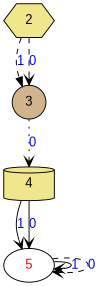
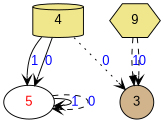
(29, 21) -> (135, 21)
(29, 138) -> (96, 60)
